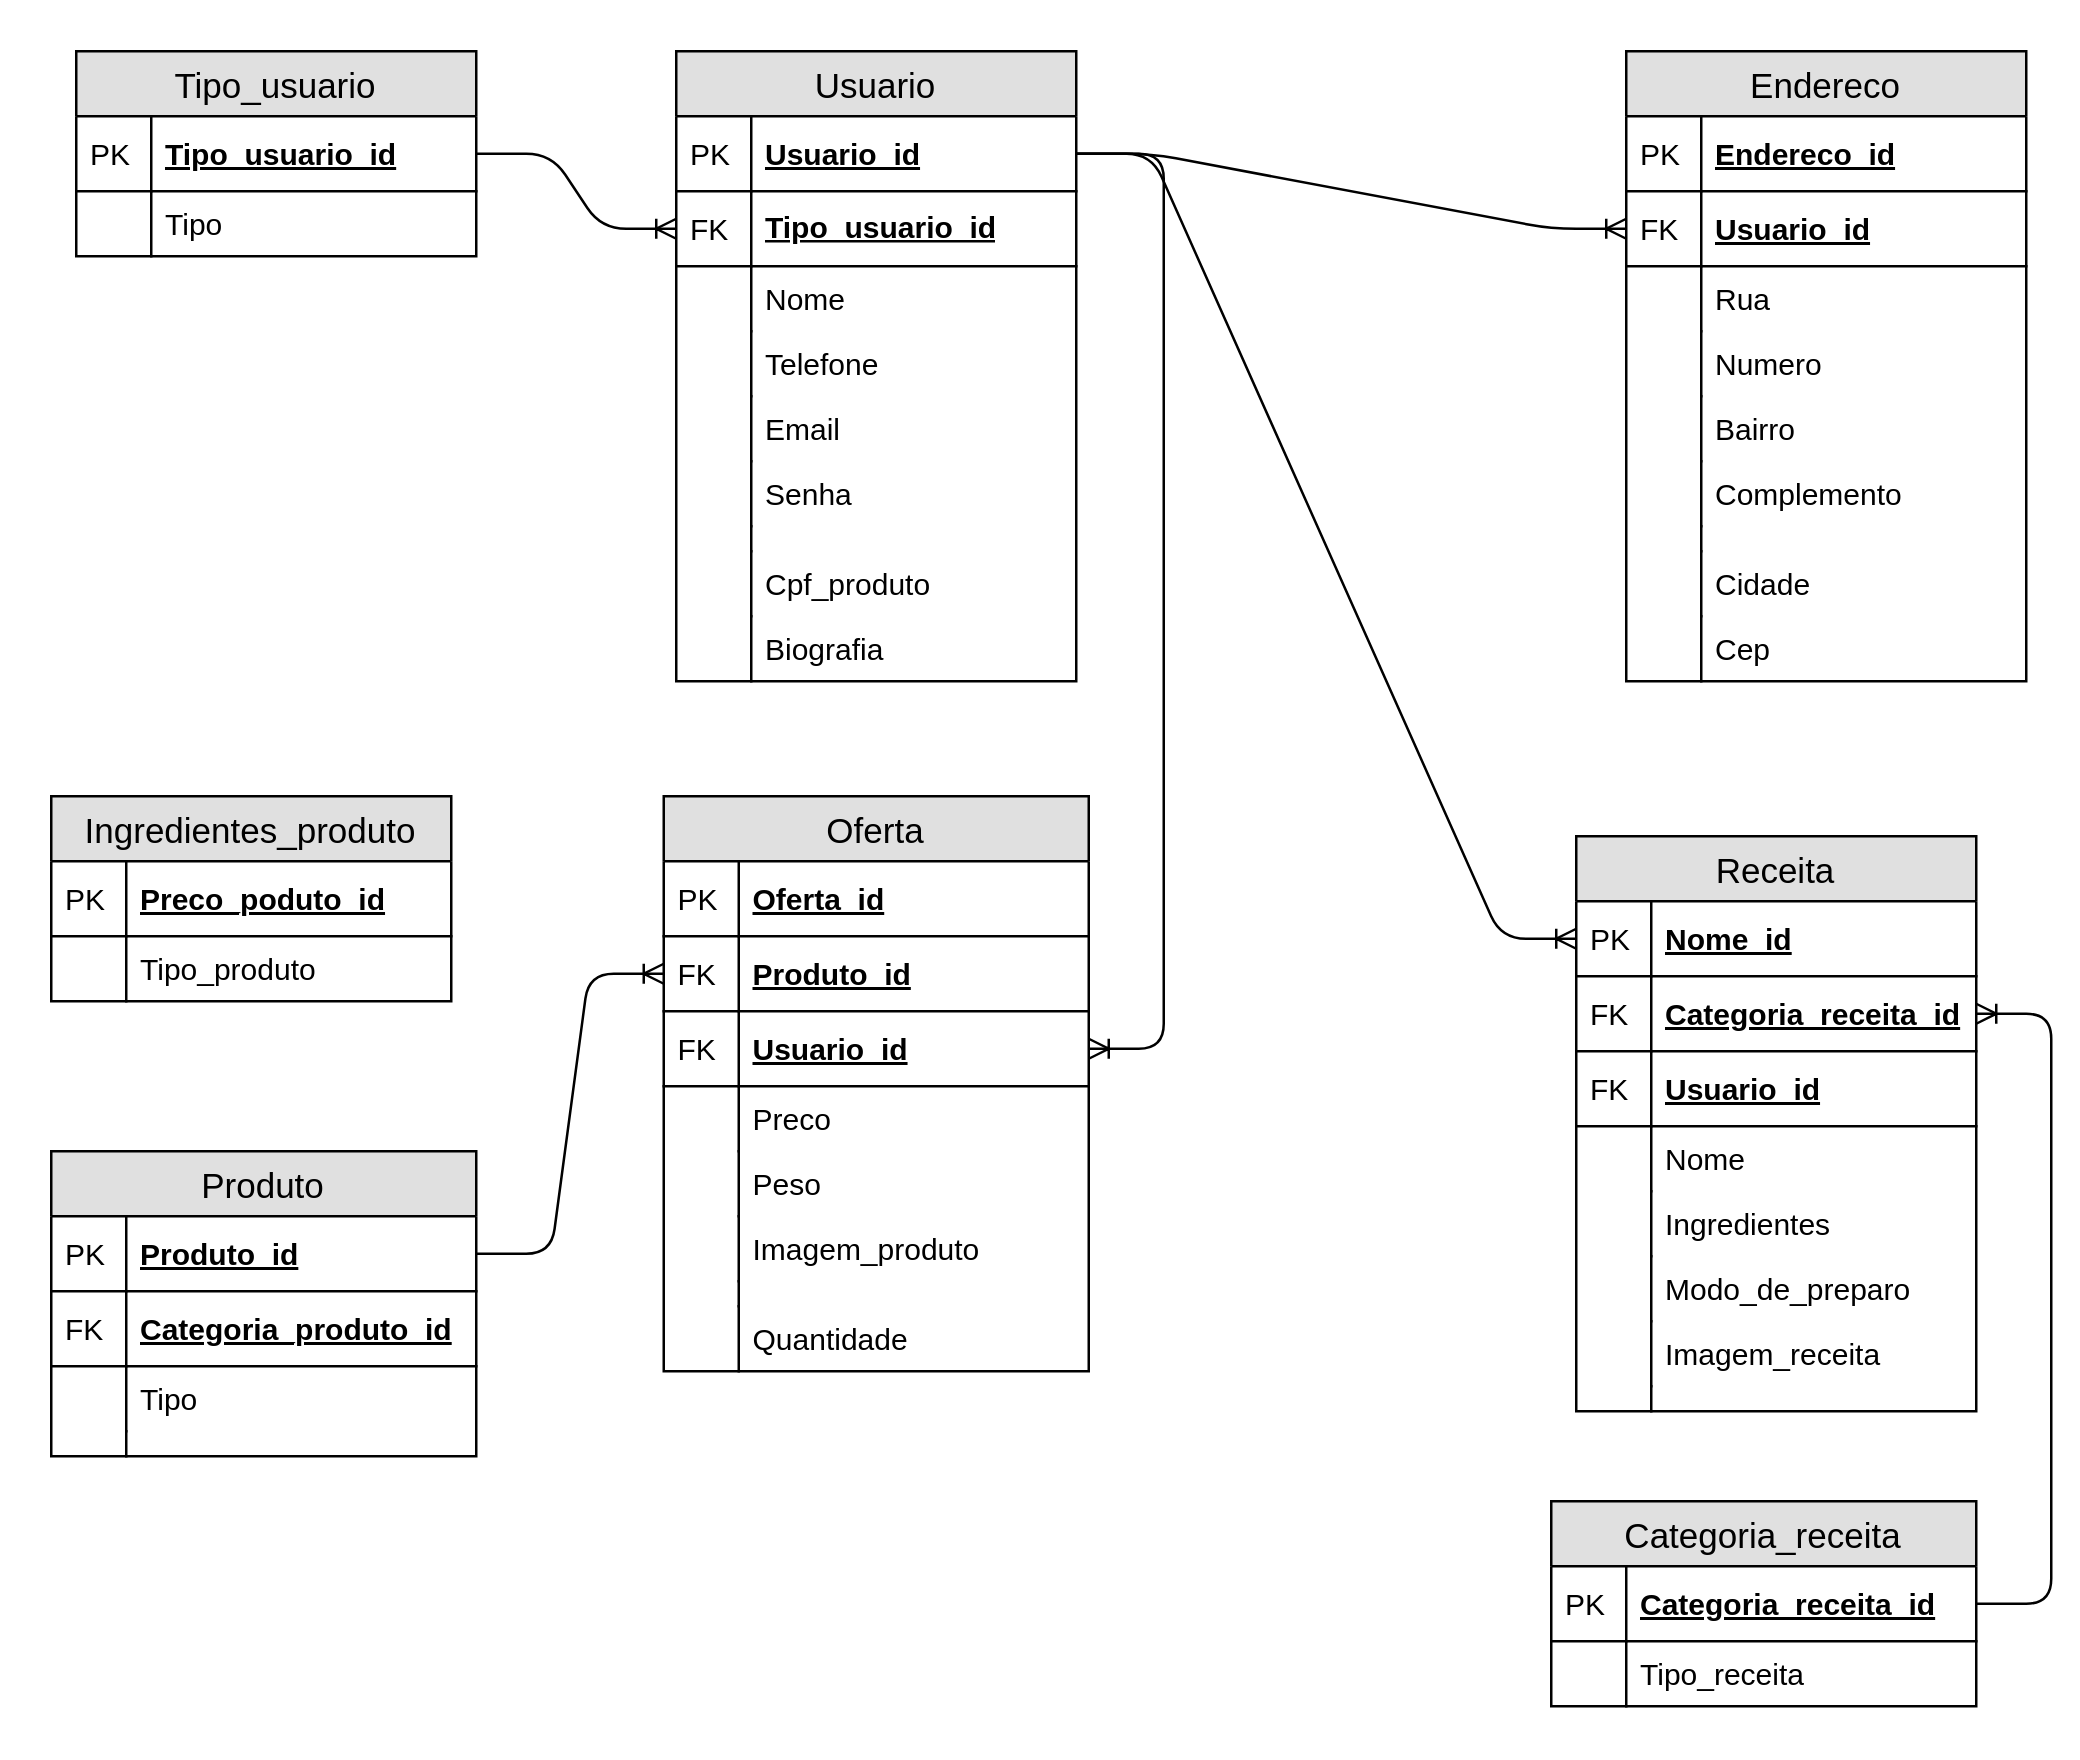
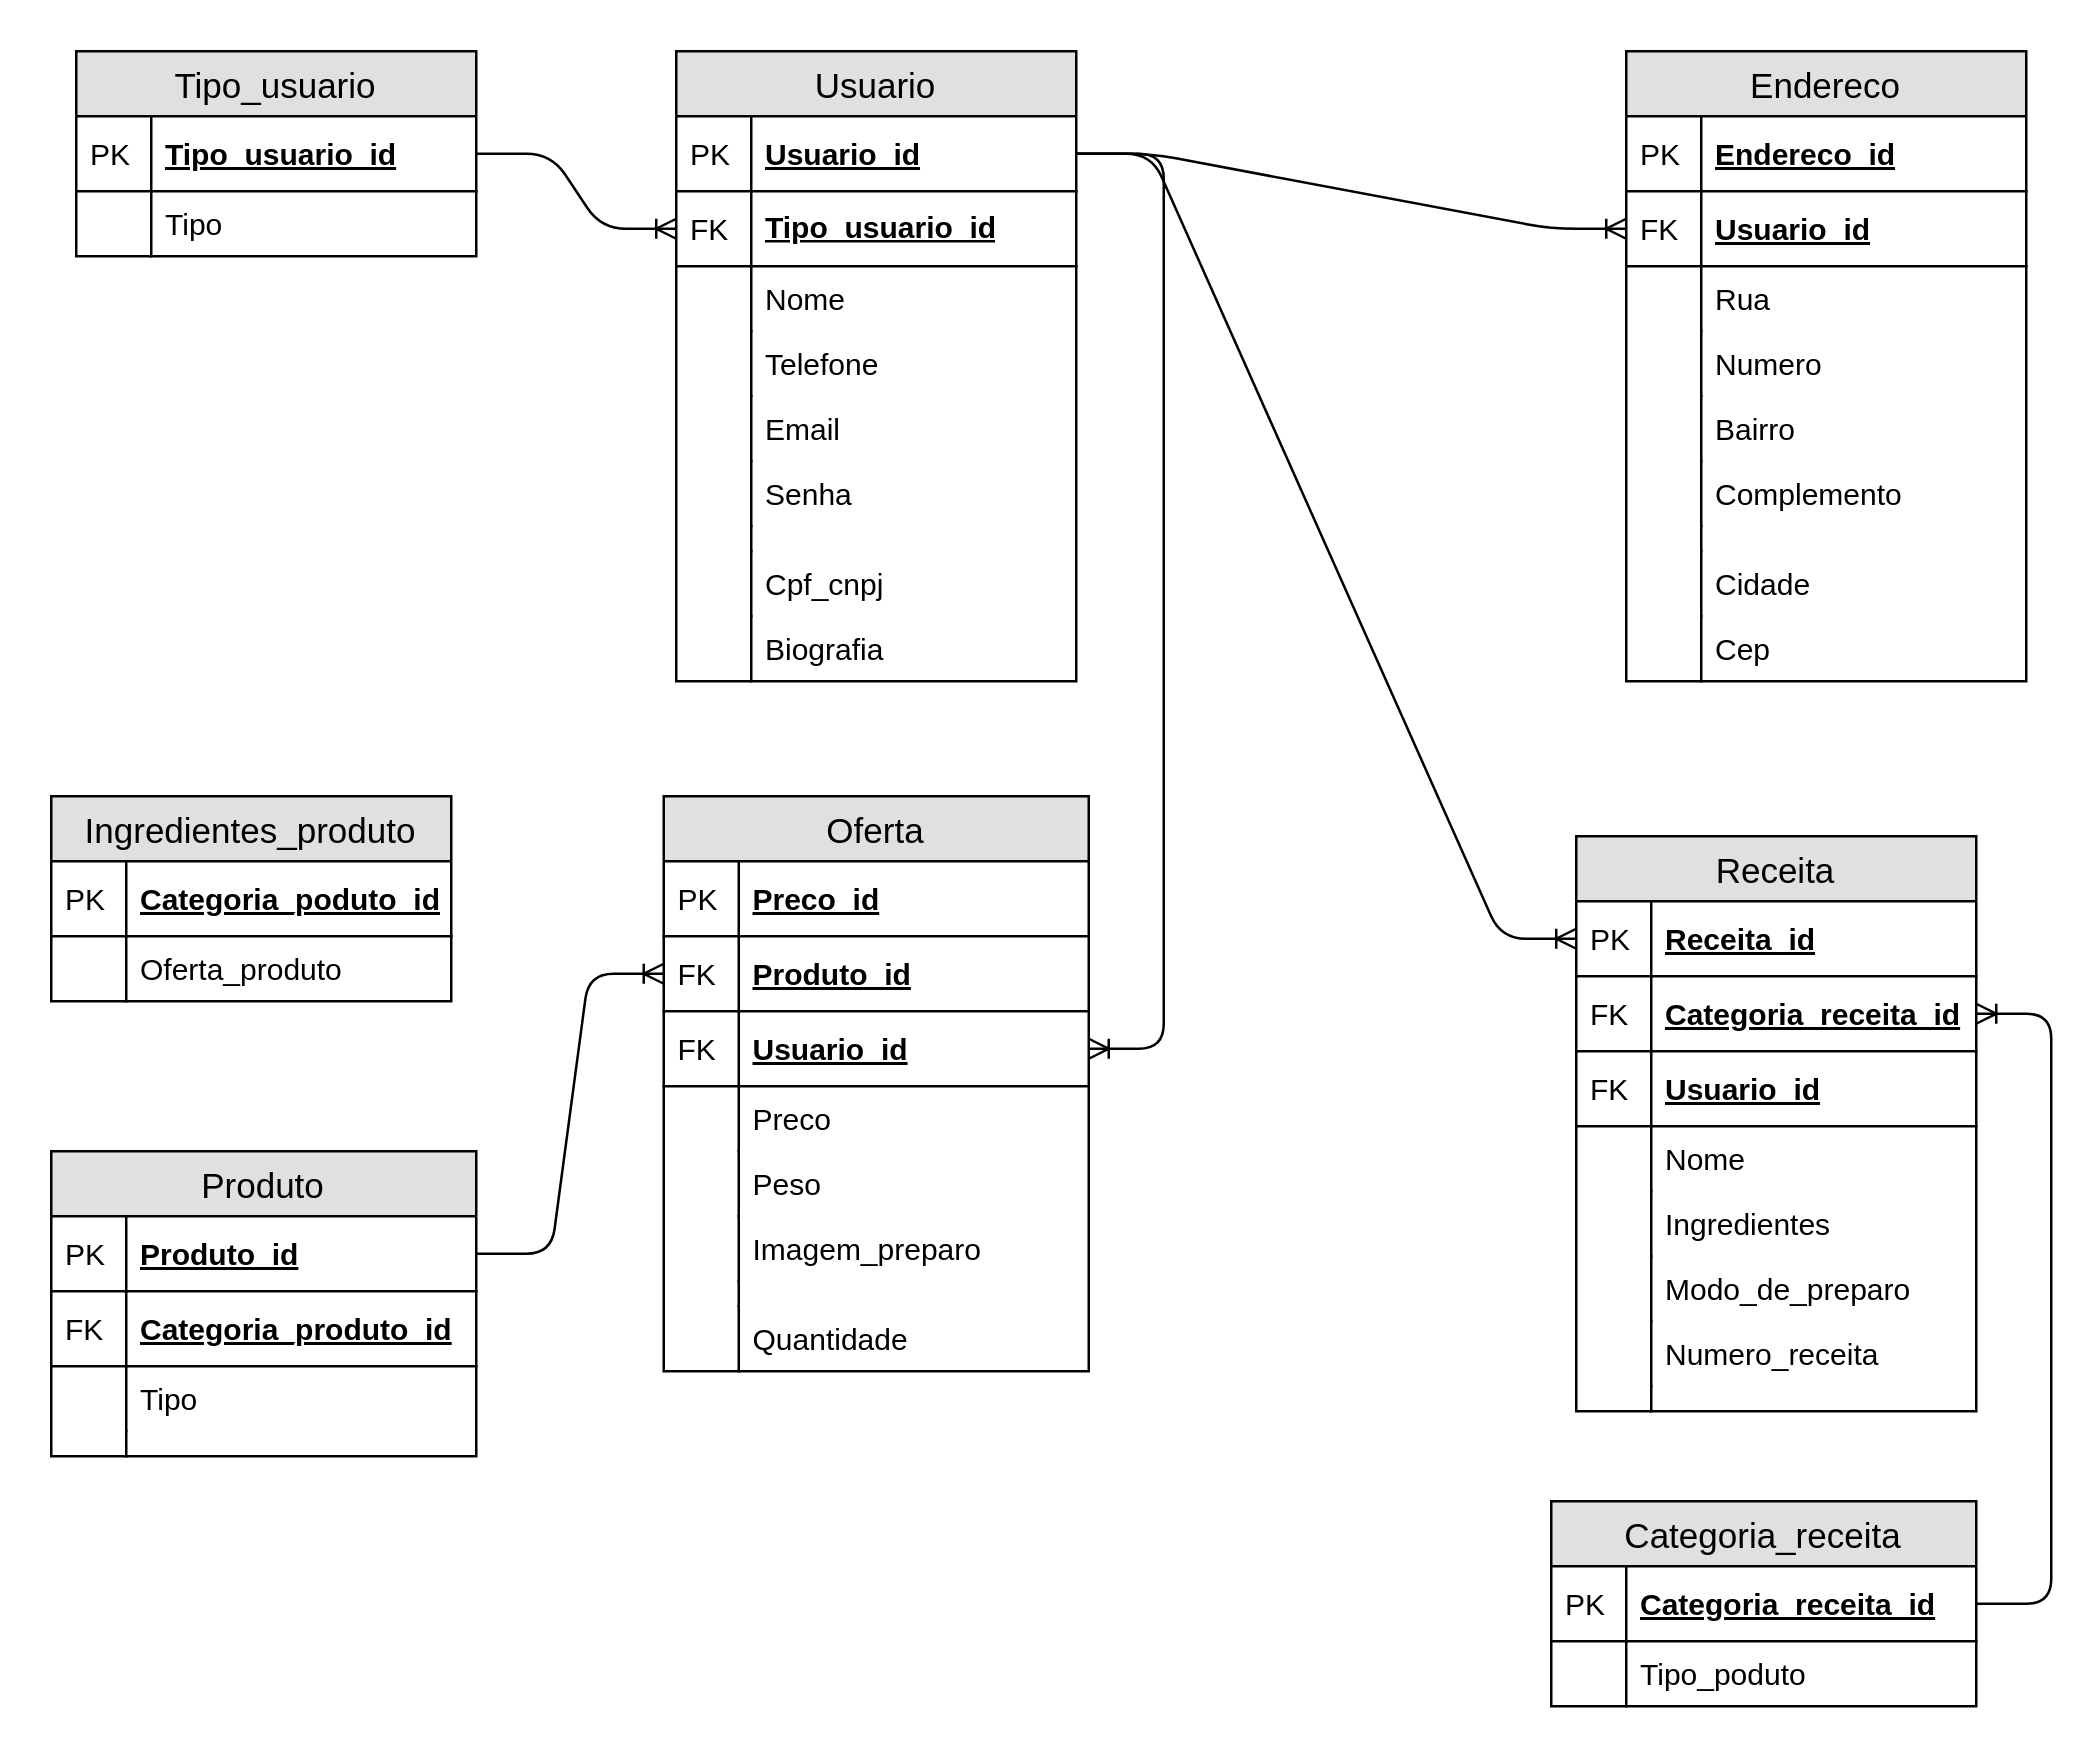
(857, 585) -> (832, 585)
(262, 900) -> (292, 900)
(824, 900) -> (816, 900)
(1720, 940) -> (1741, 940)
(237, 970) -> (258, 970)
(870, 1250) -> (870, 1250)
(1779, 1355) -> (1779, 1355)
(1733, 1675) -> (1729, 1675)
